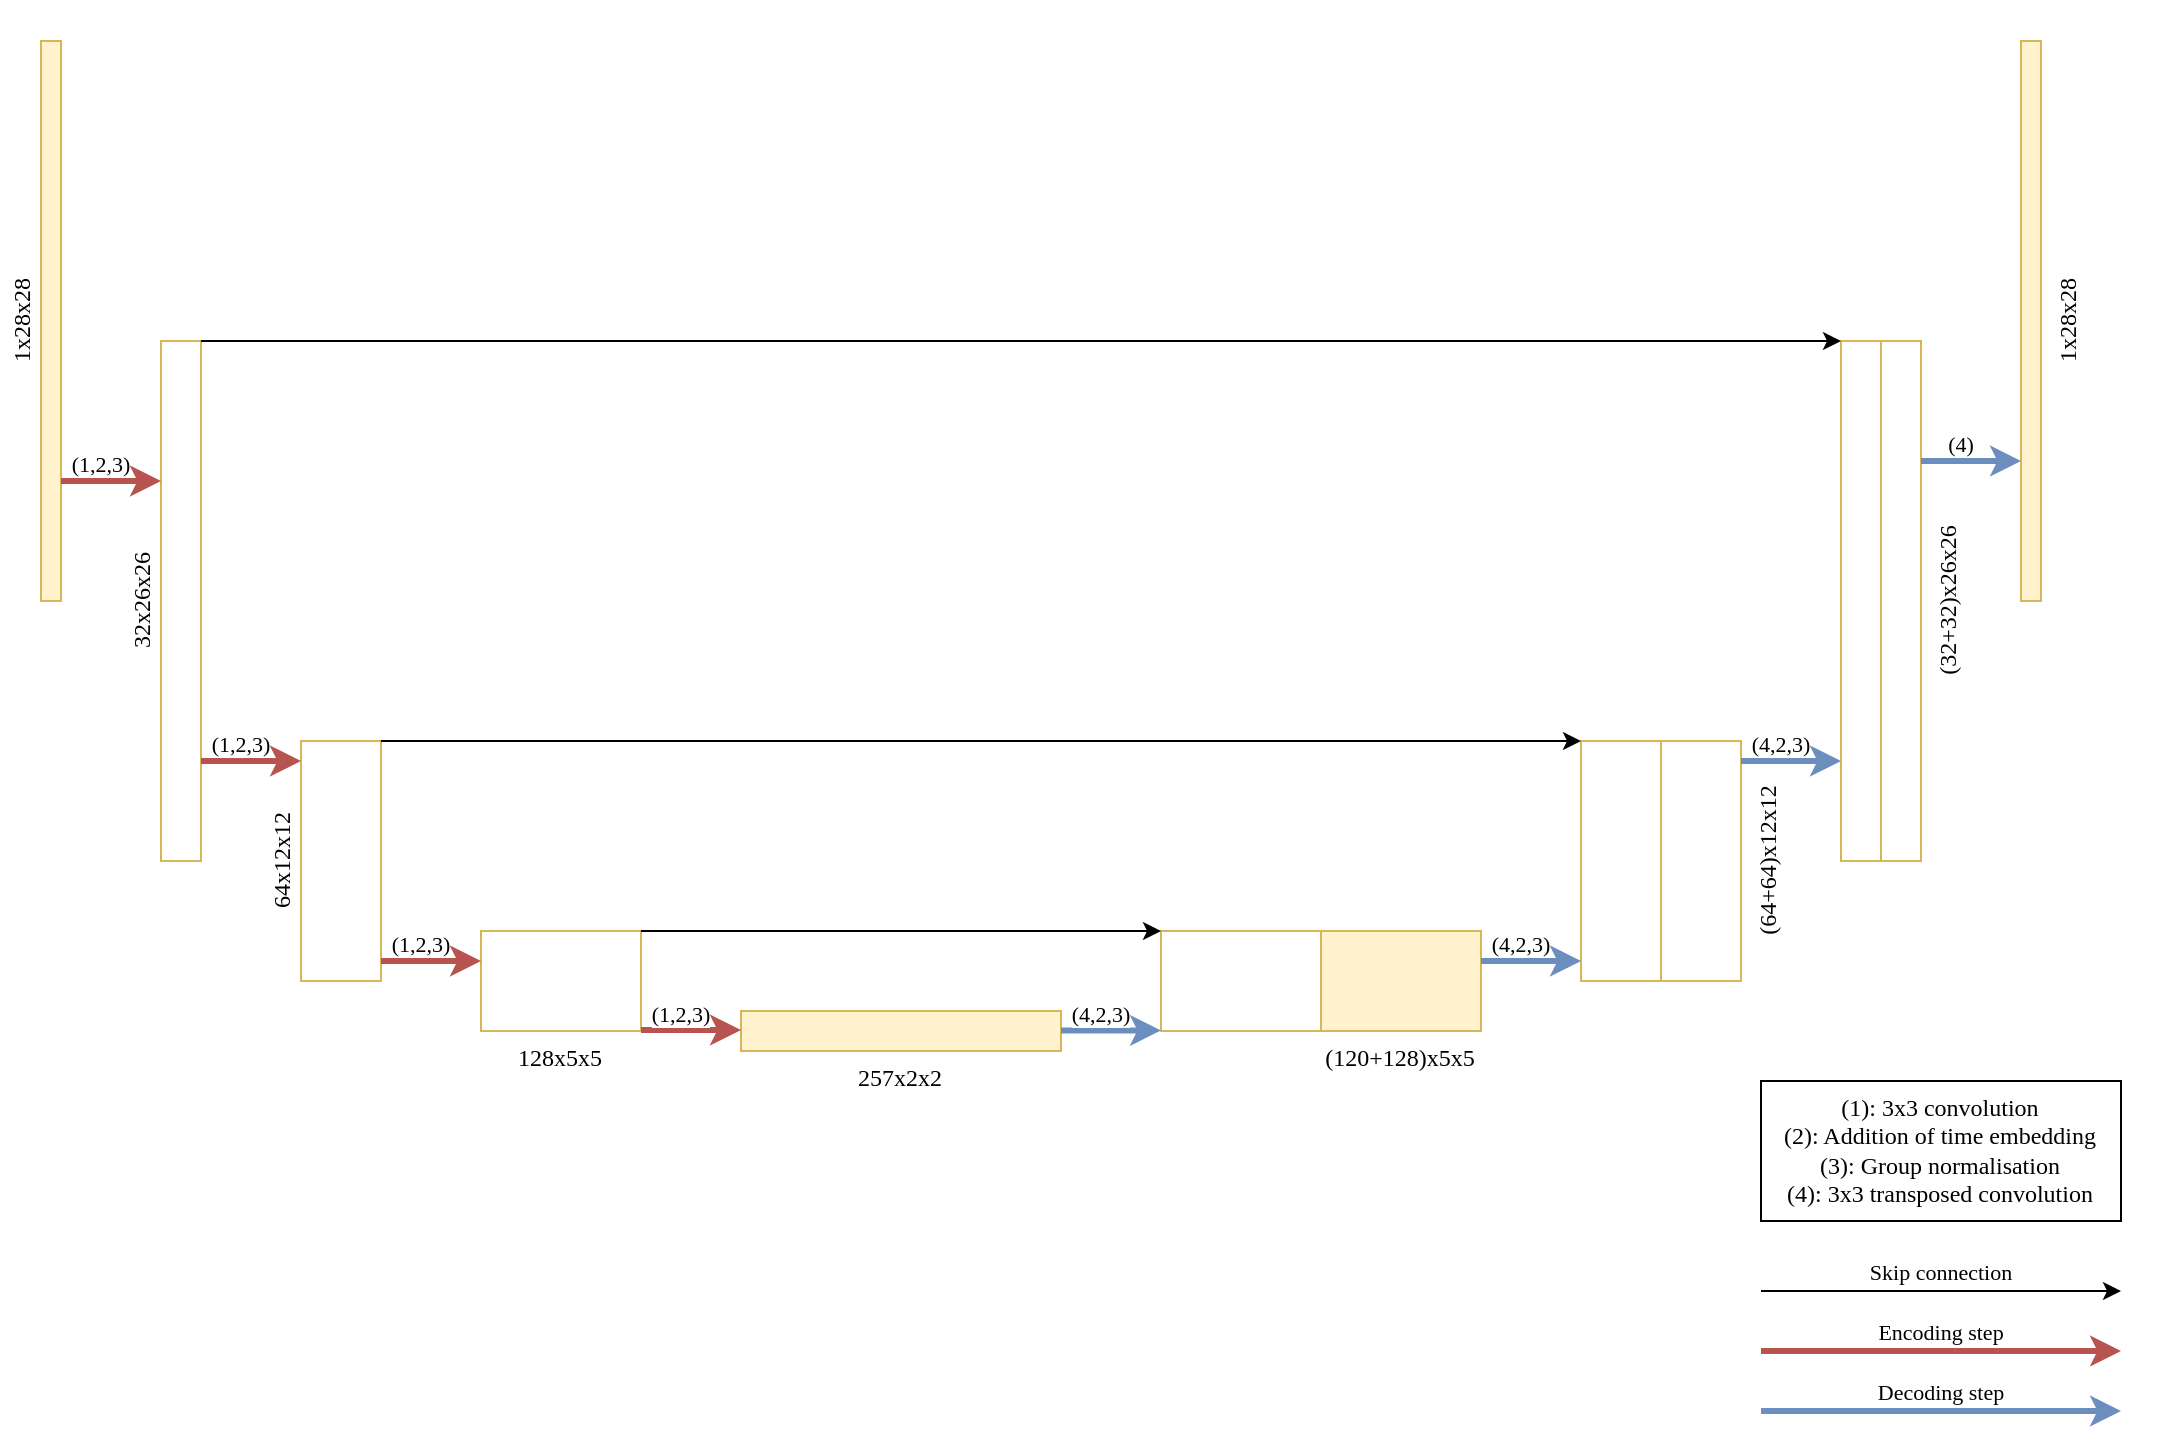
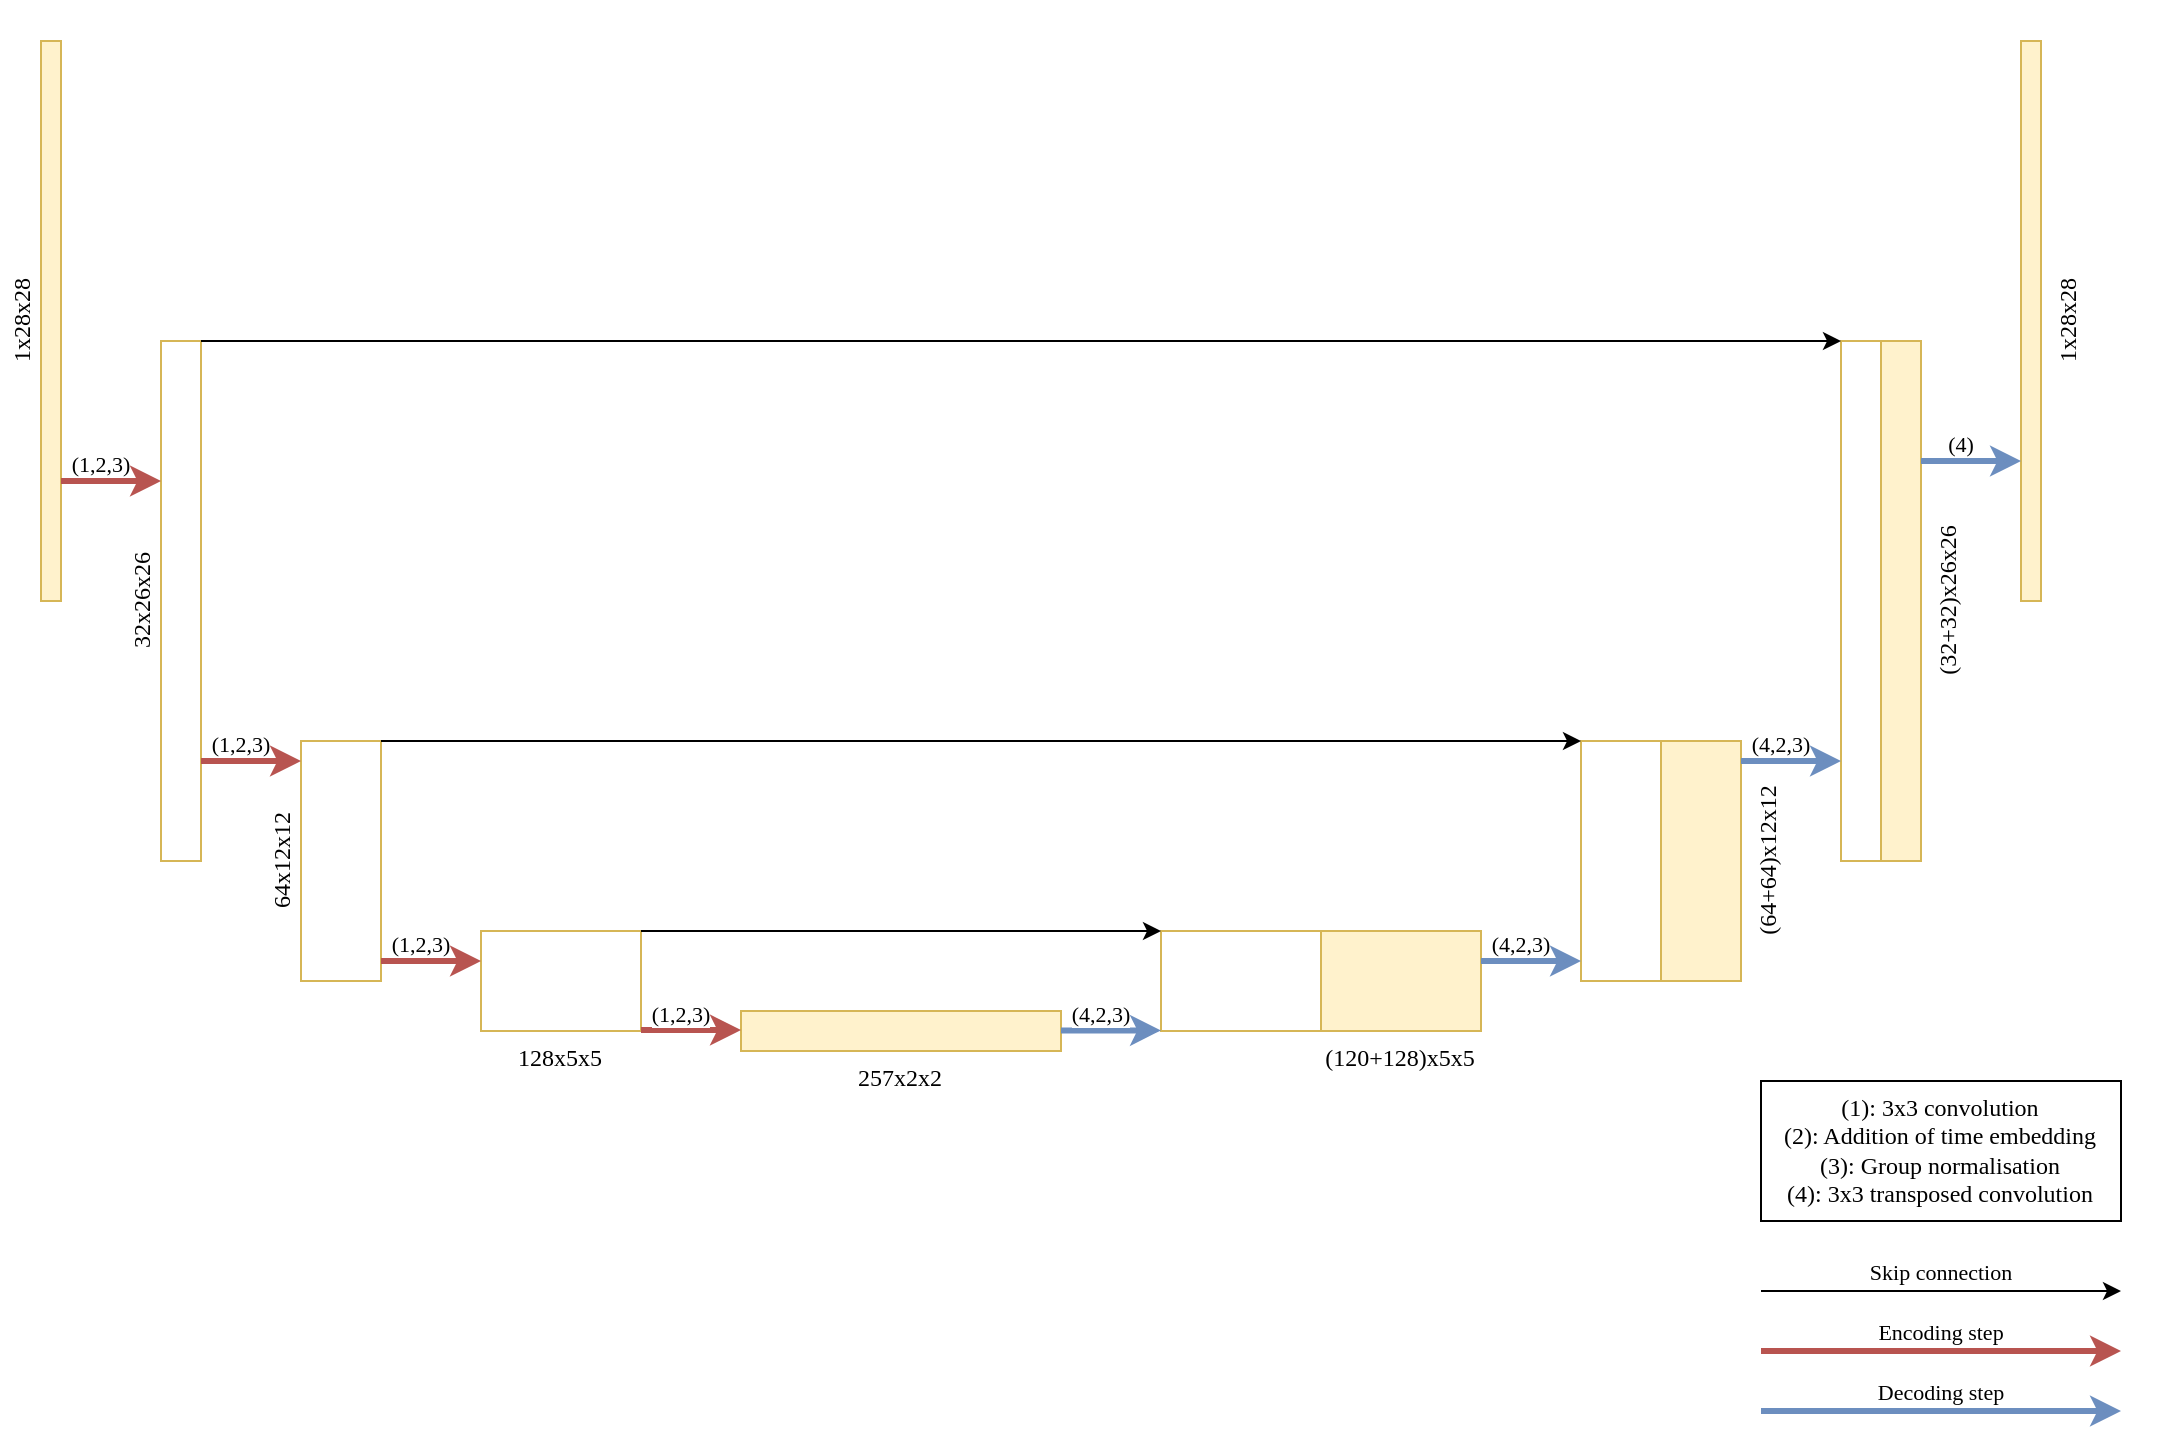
(1901, 601) -> (1901, 601)
(1701, 861) -> (1701, 861)
